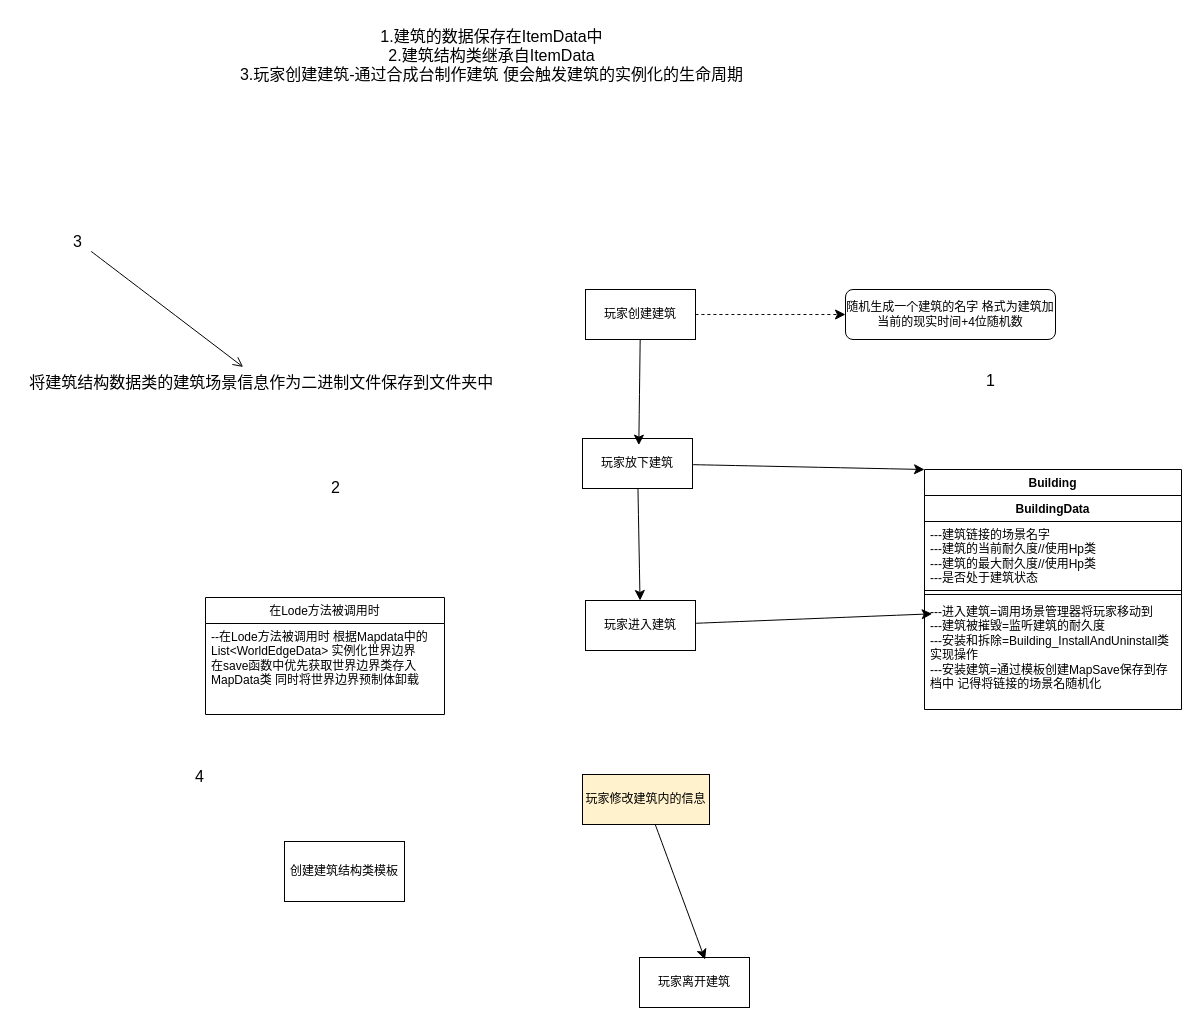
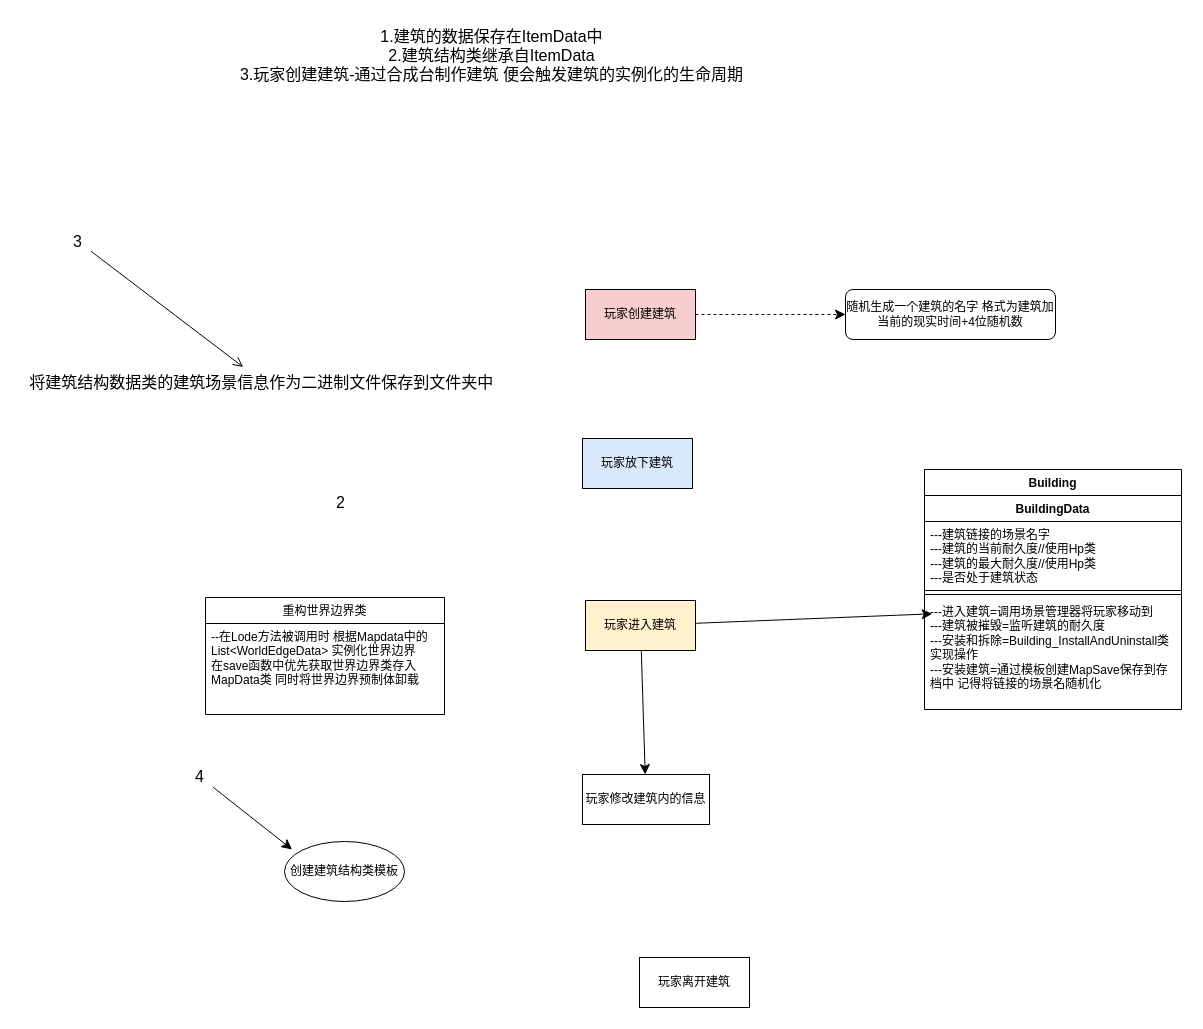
(641, 315) -> (641, 315)
(991, 381) -> none
(640, 390) -> none
(638, 464) -> (638, 464)
(805, 467) -> none
(336, 488) -> (341, 503)
(639, 541) -> none
(325, 612) -> (325, 612)
(641, 626) -> (641, 626)
none -> (643, 709)
(646, 800) -> (646, 800)
none -> (250, 816)
(345, 872) -> (345, 872)
(679, 889) -> none
